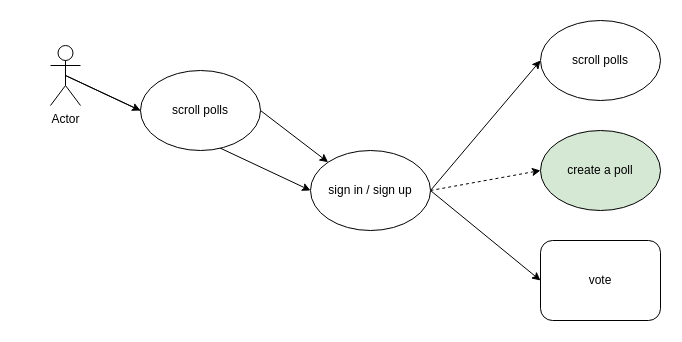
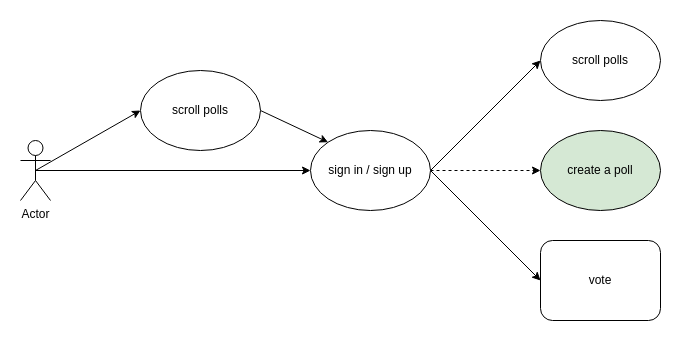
(66, 76) -> (36, 171)
(371, 191) -> (371, 171)
